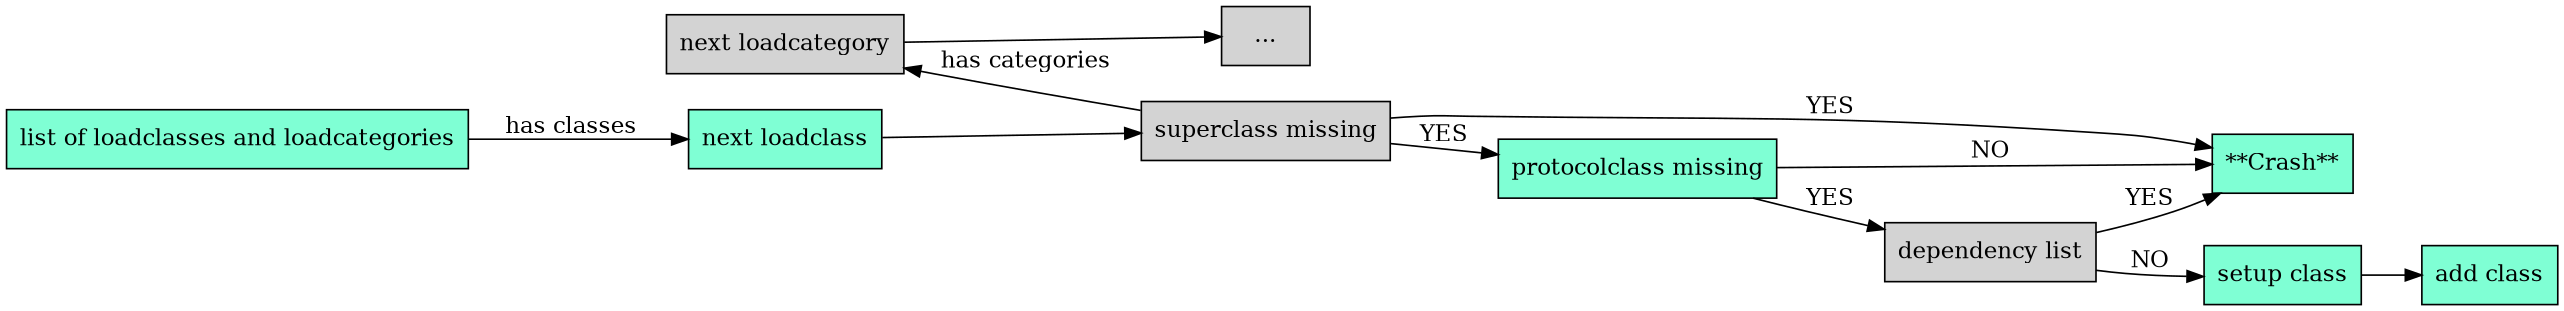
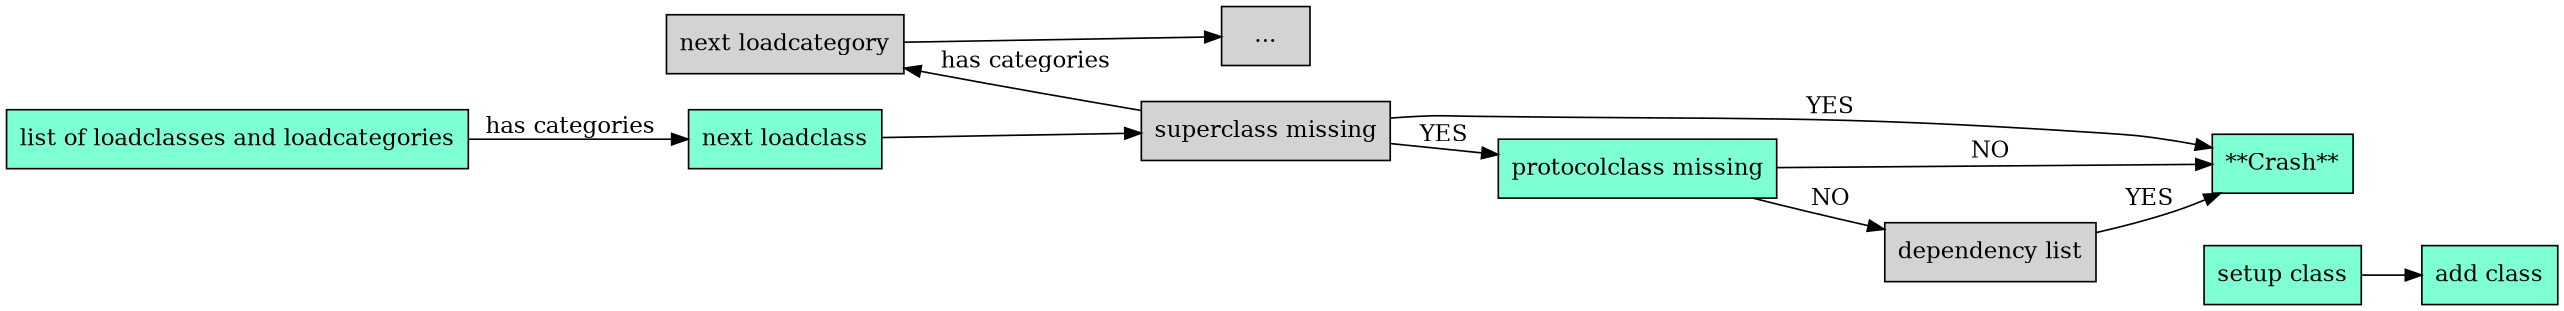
(567, 127) -> (567, 127)
(1831, 199) -> (1831, 199)
(2141, 275) -> none
